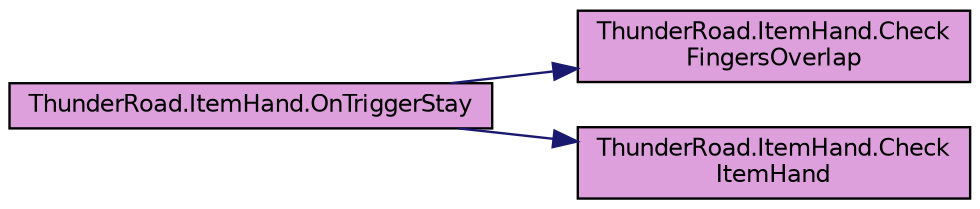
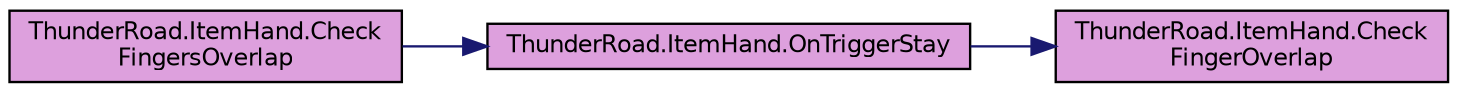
(502, 77) -> (433, 46)
(774, 163) -> (1252, 46)
